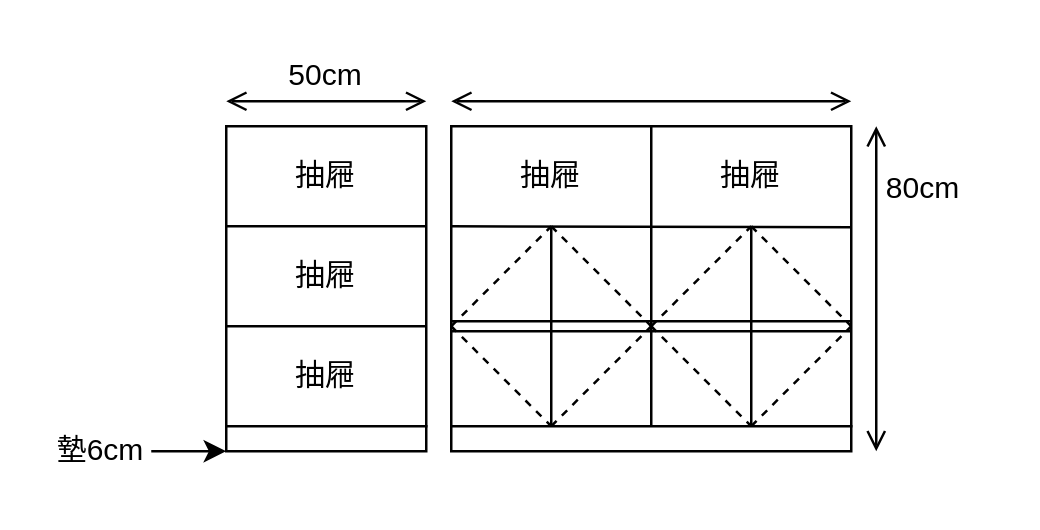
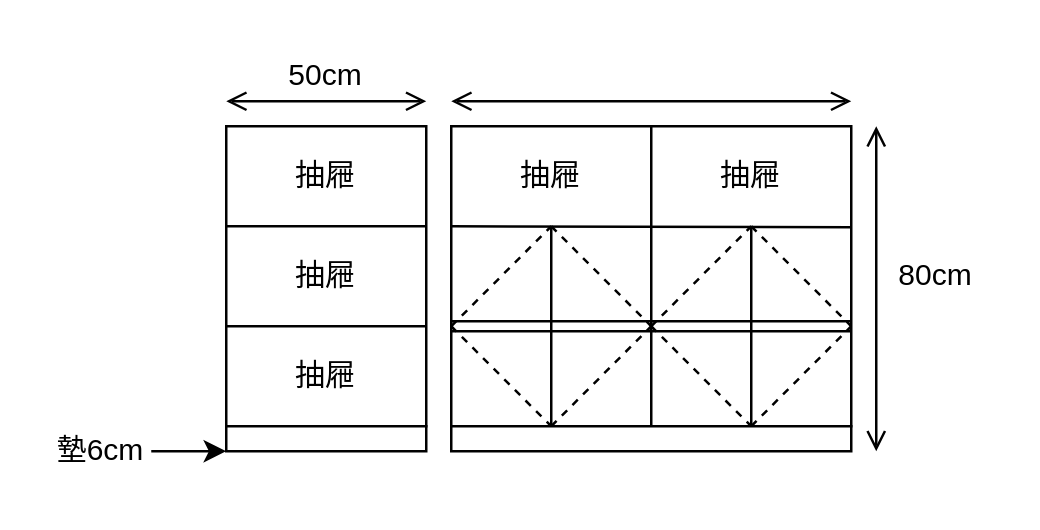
(924, 189) -> (936, 276)
